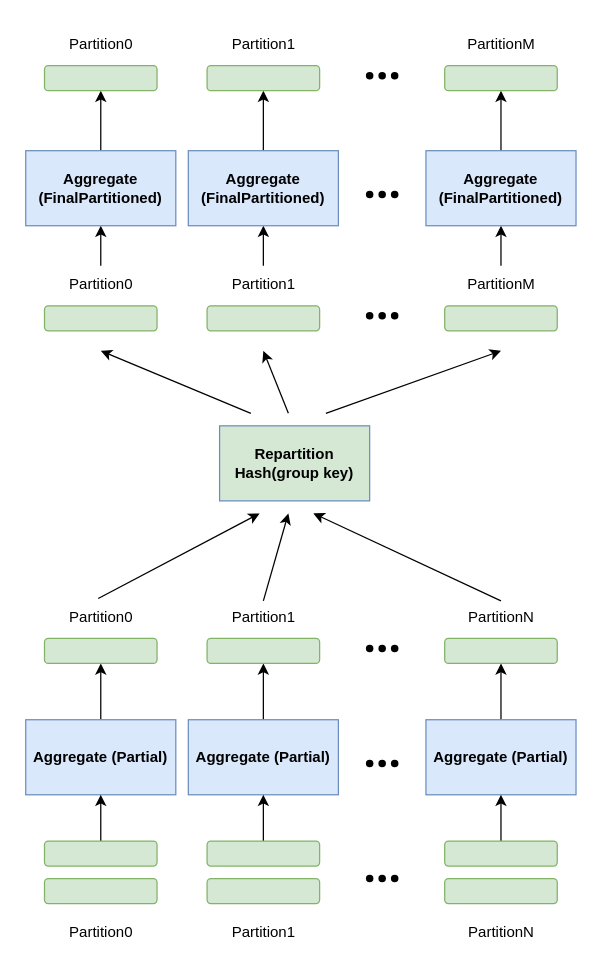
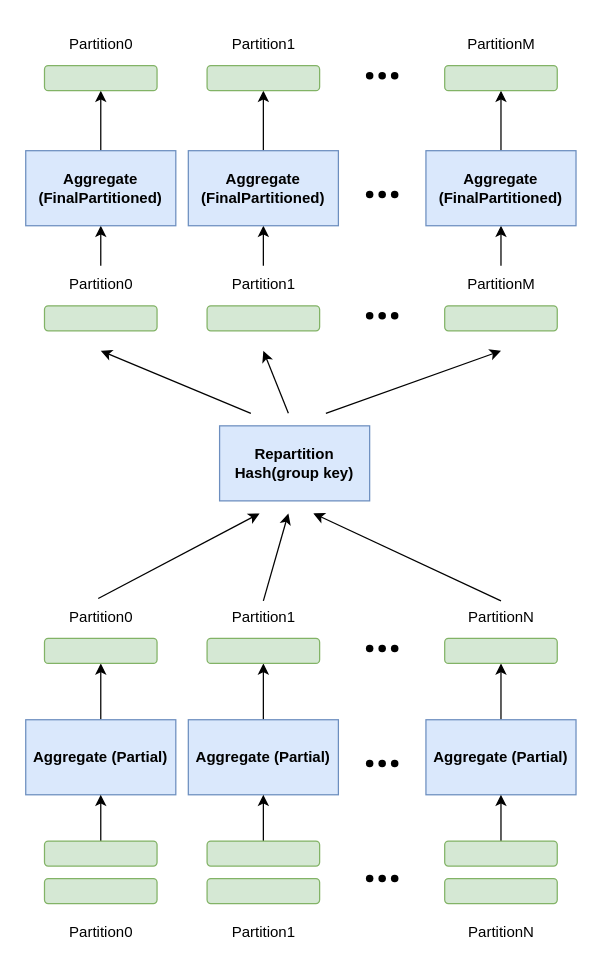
(294, 463) -> (294, 463)
